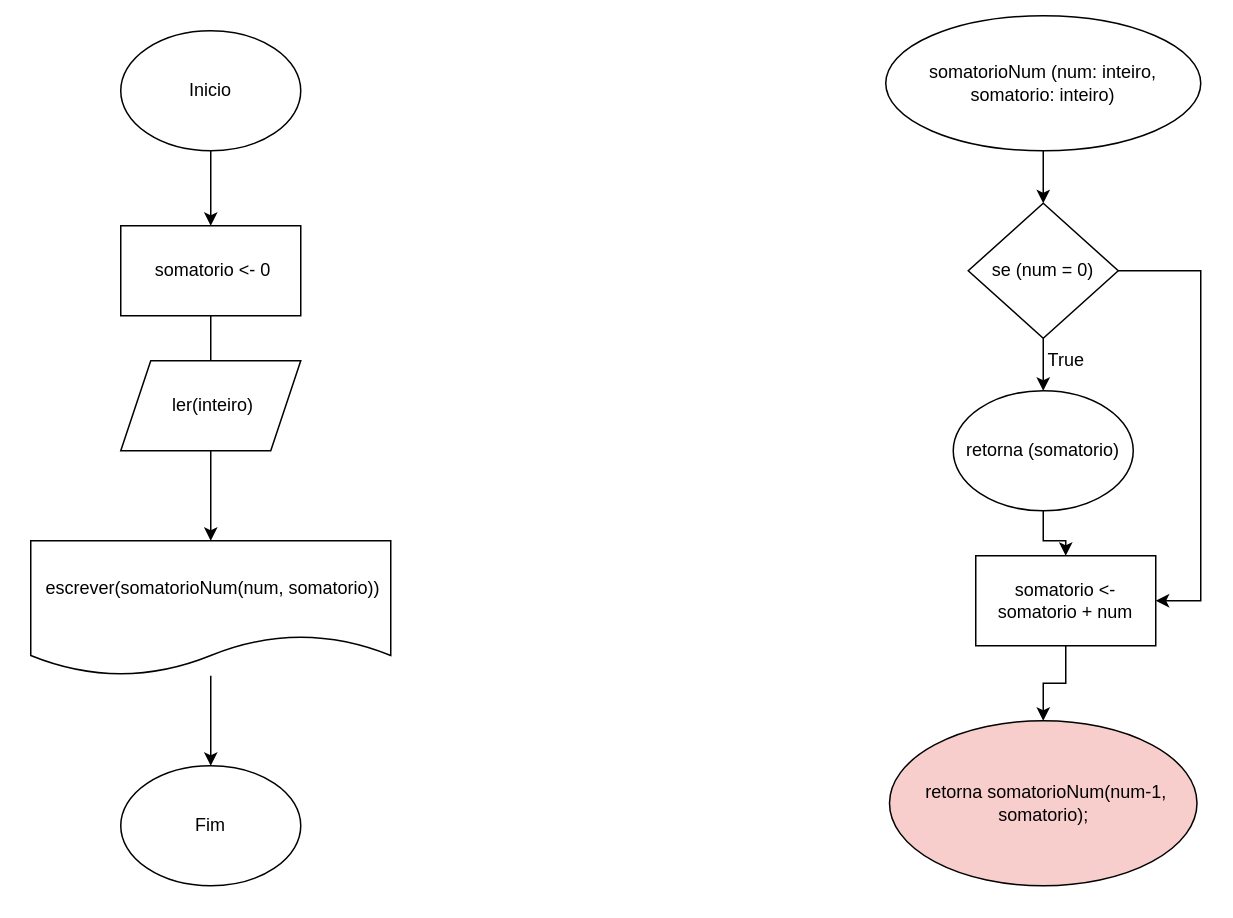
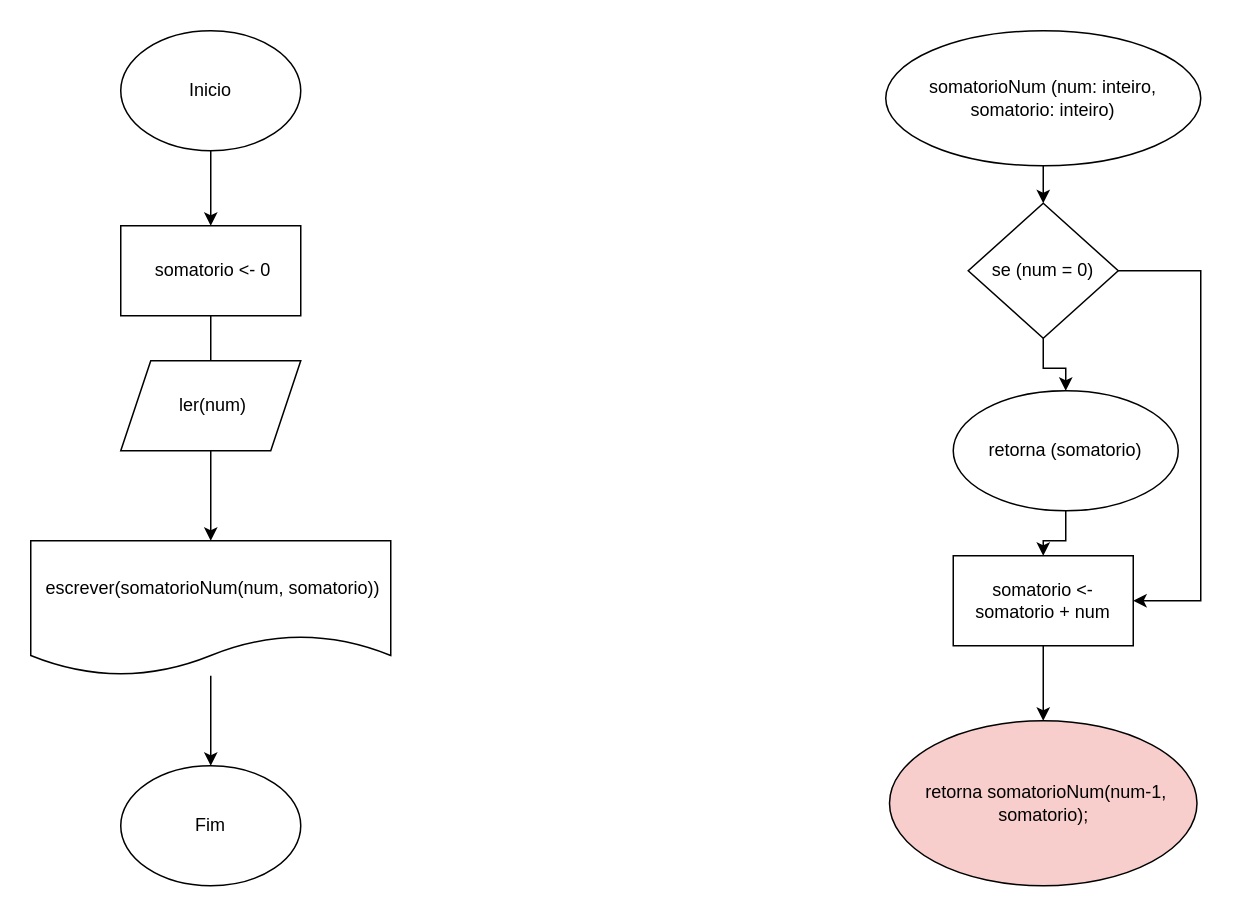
(1043, 83) -> (1043, 98)
(1066, 361) -> none
(211, 406) -> (211, 406)
(1043, 451) -> (1066, 451)
(1066, 601) -> (1043, 601)
